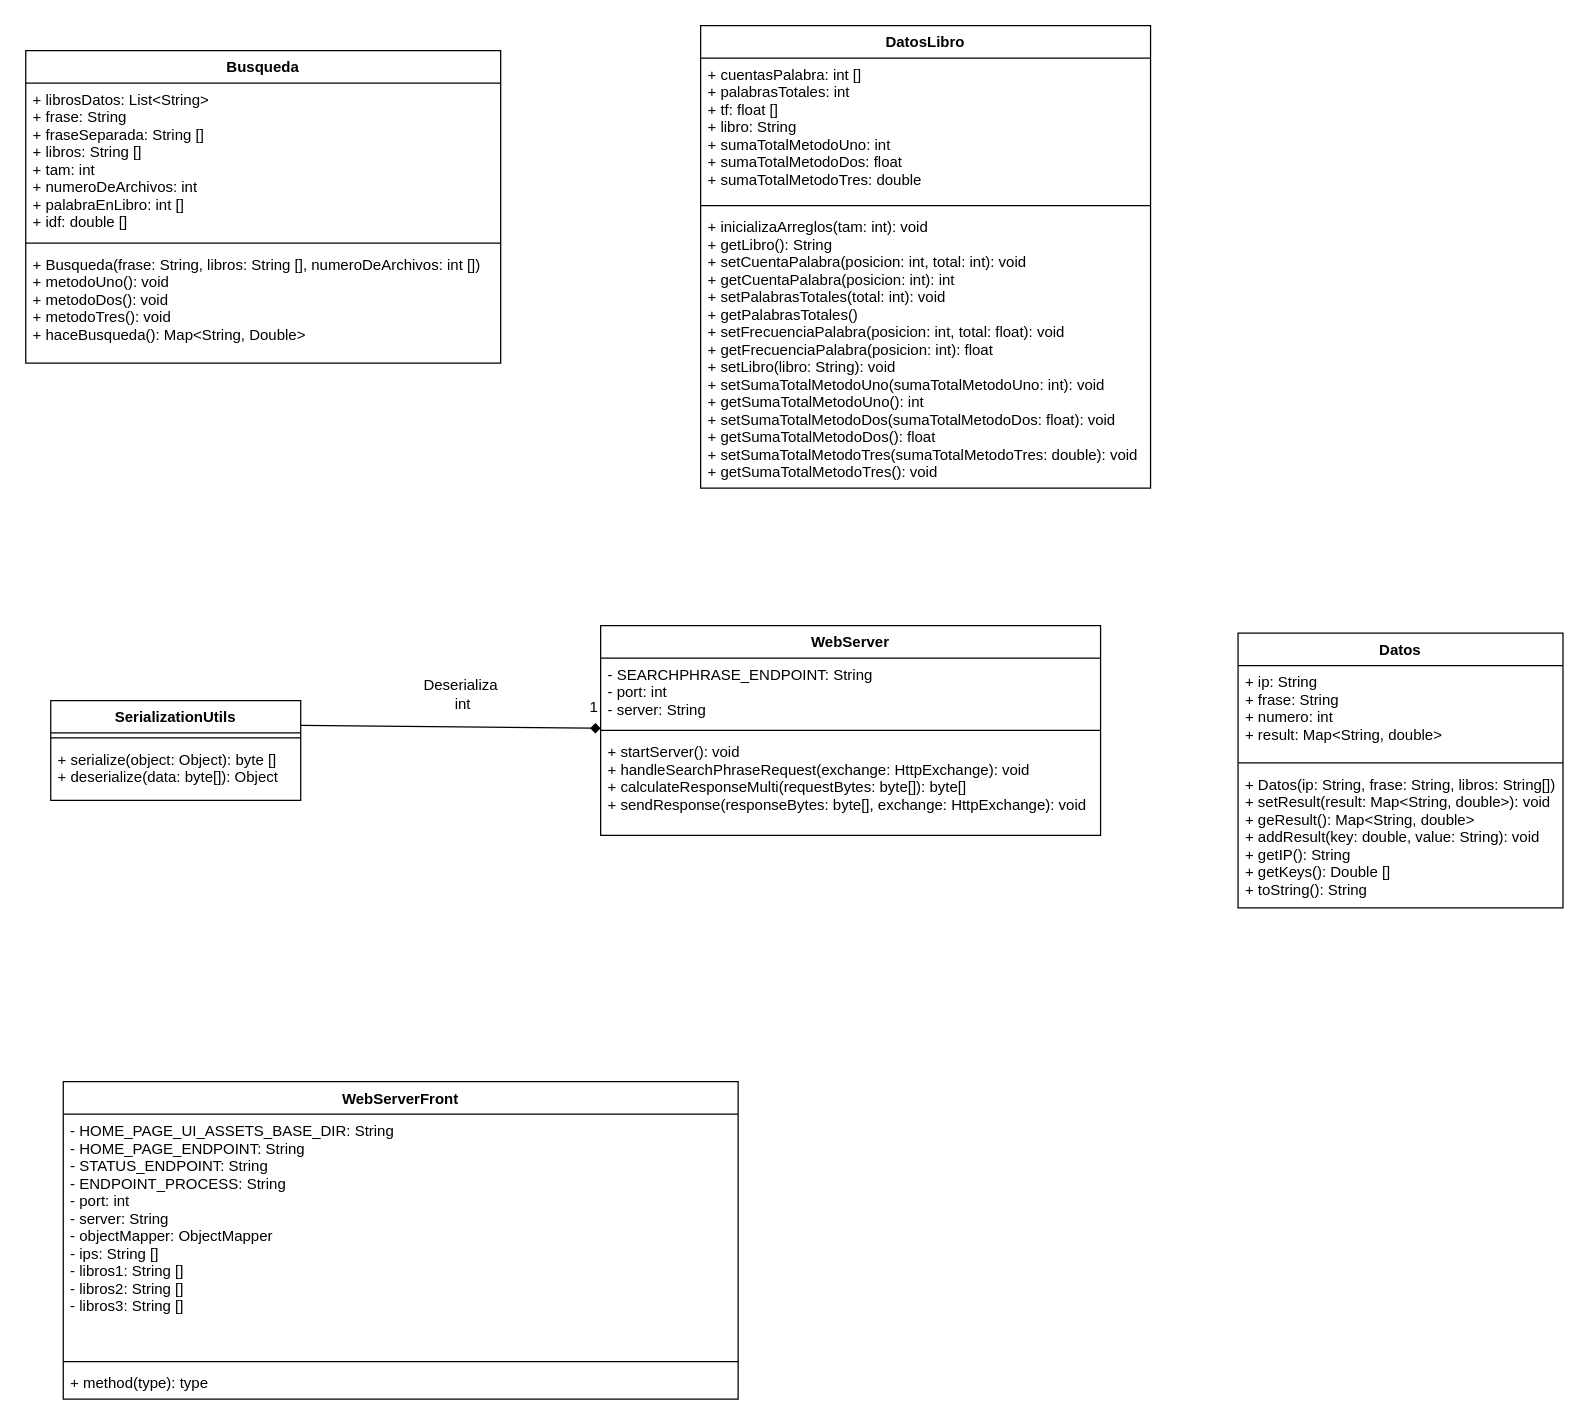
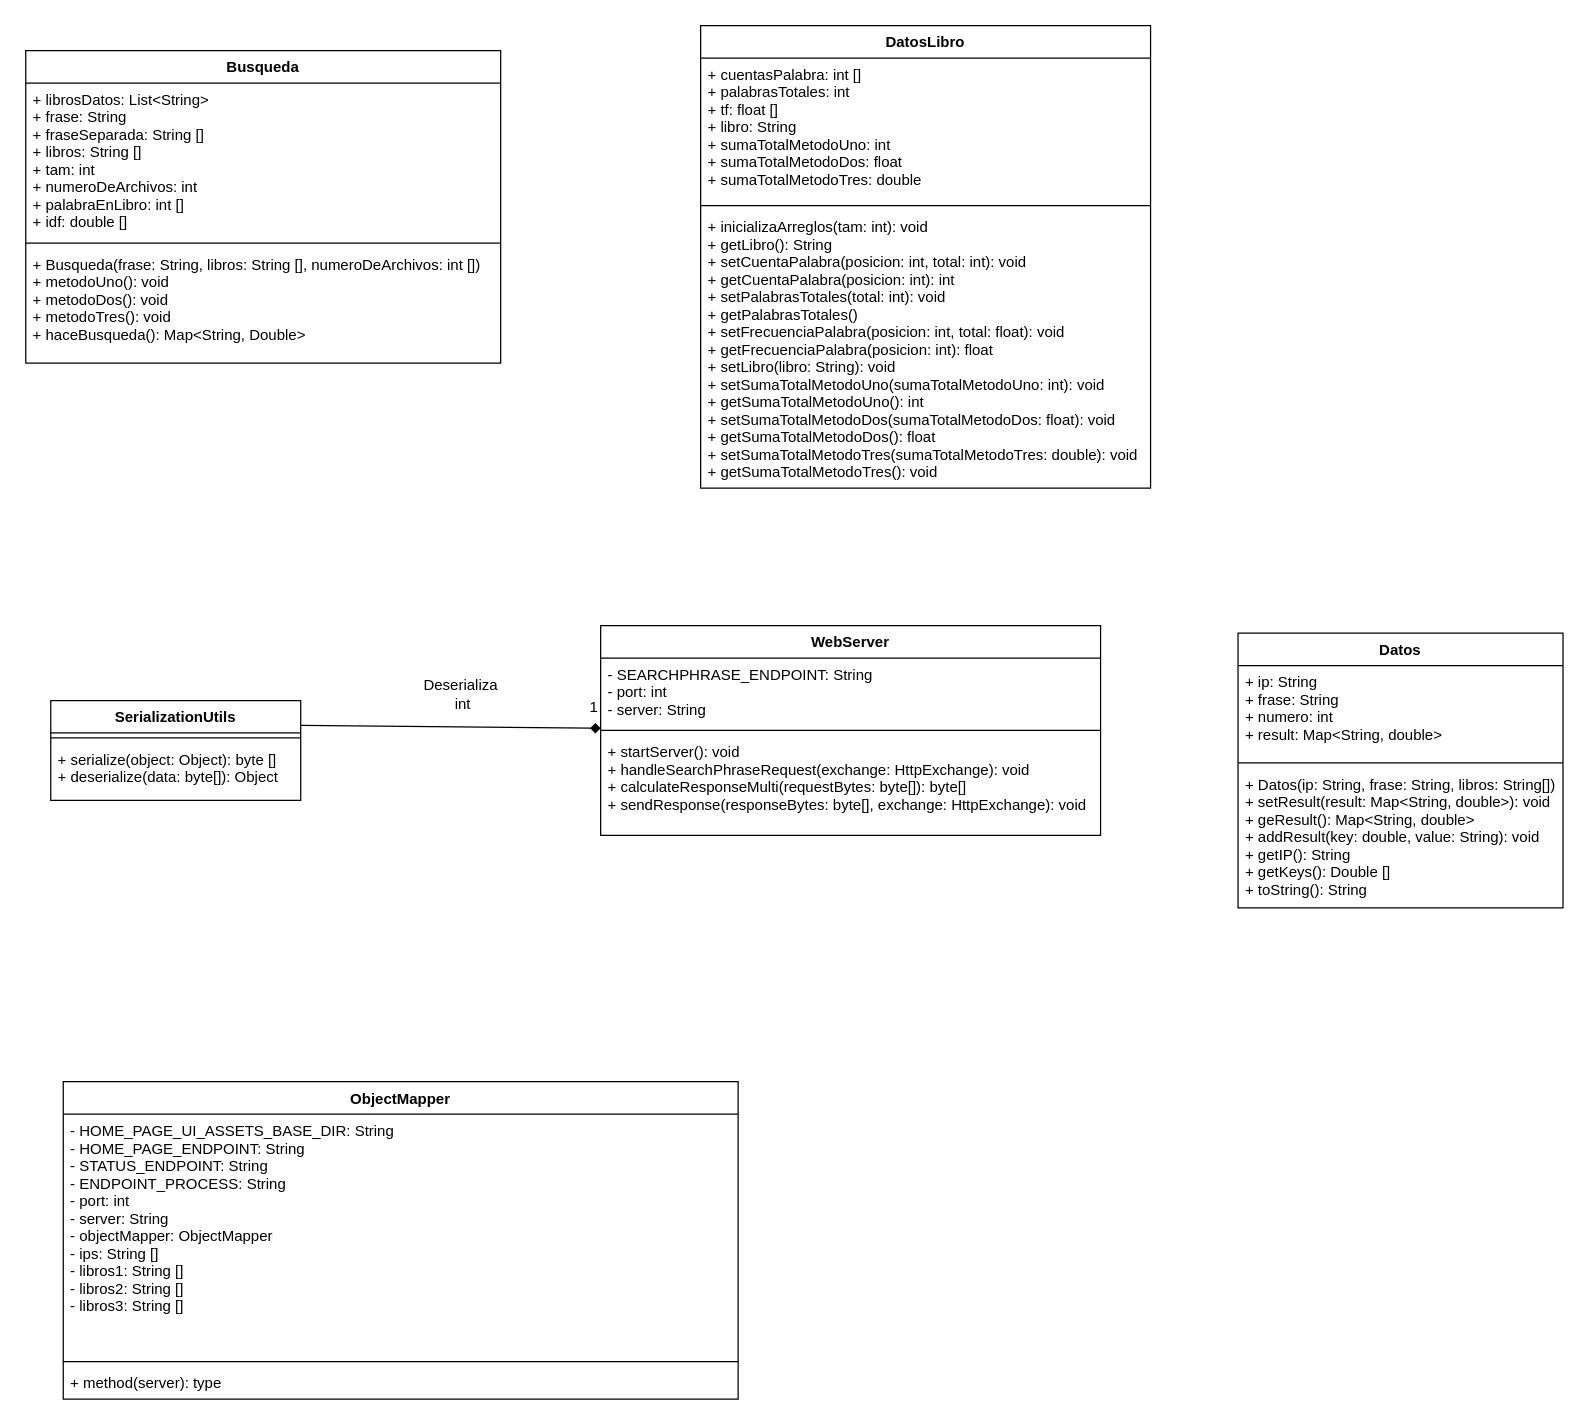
(400, 1099) -> (400, 1099)
(148, 1384) -> (157, 1384)
